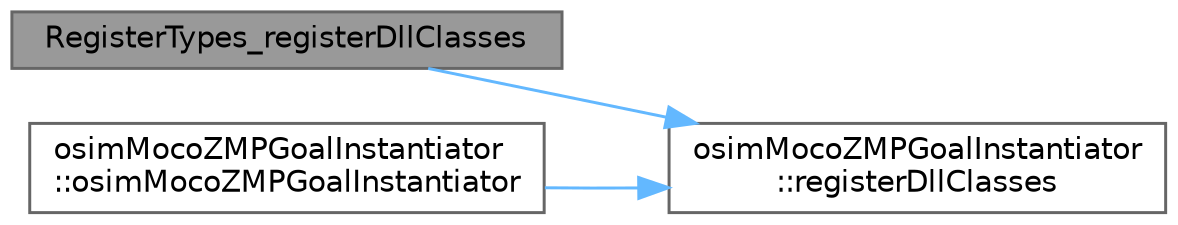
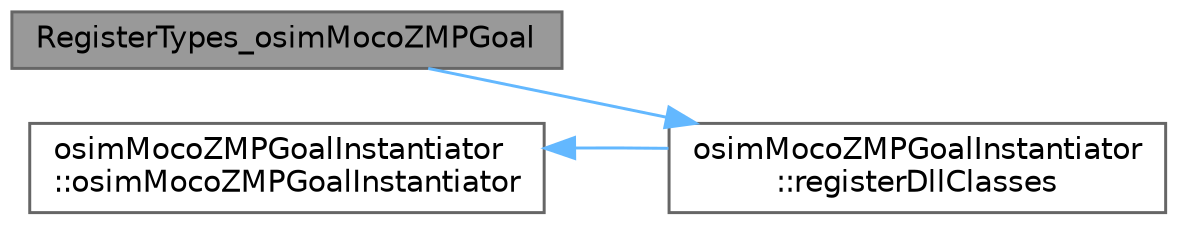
(287, 40) -> (287, 40)
(592, 188) -> (622, 148)
